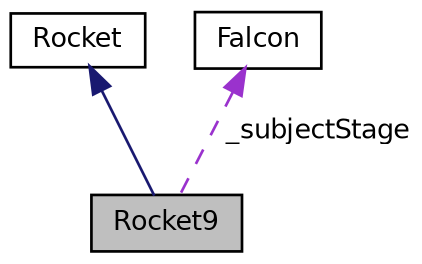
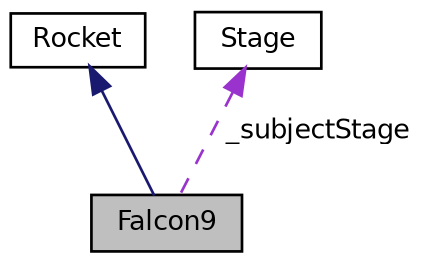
(258, 40) -> (258, 40)
(167, 223) -> (167, 223)
